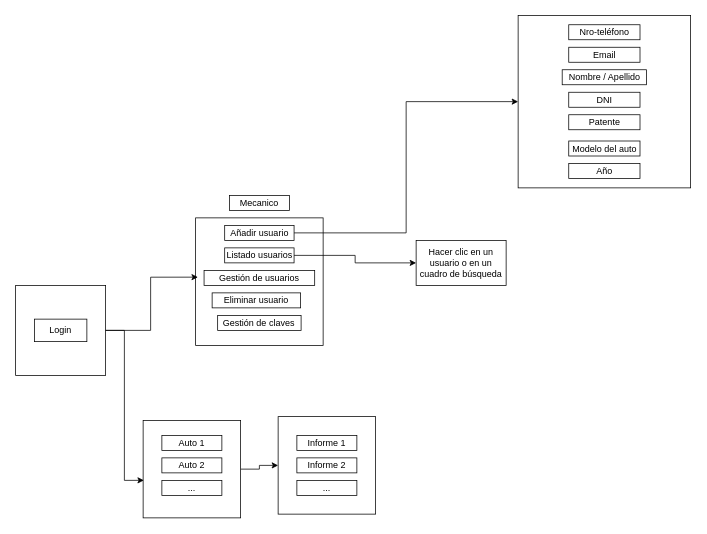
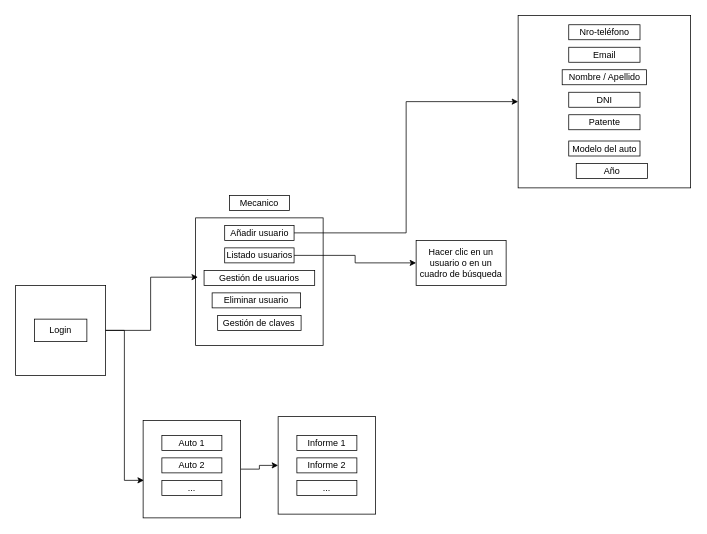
(604, 171) -> (612, 171)
